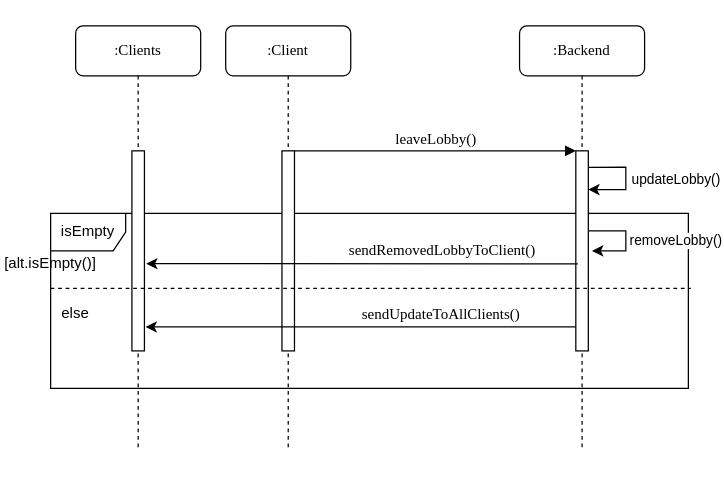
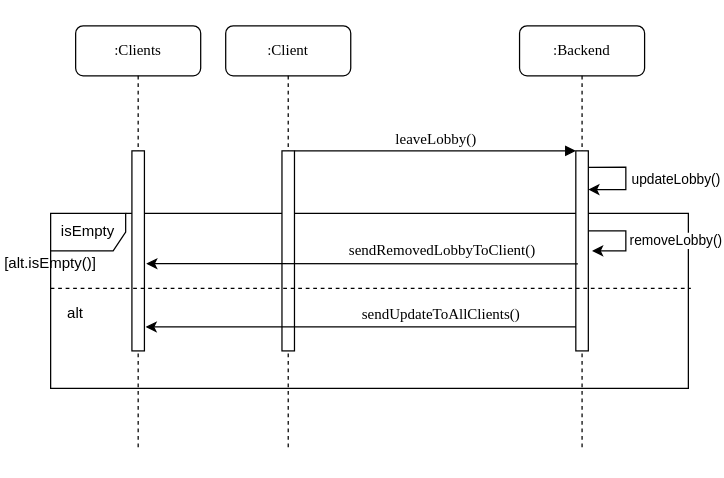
(76, 313) -> (76, 313)
